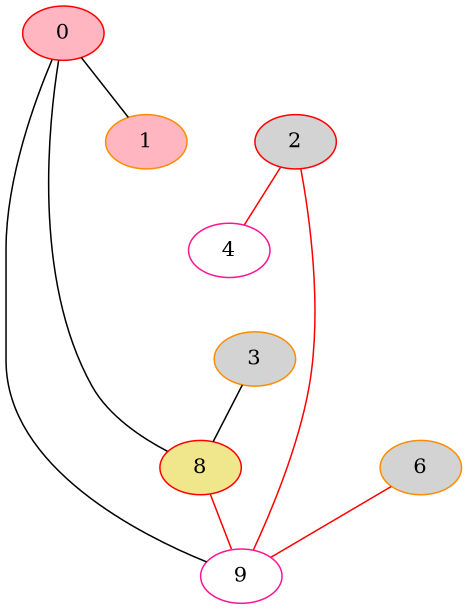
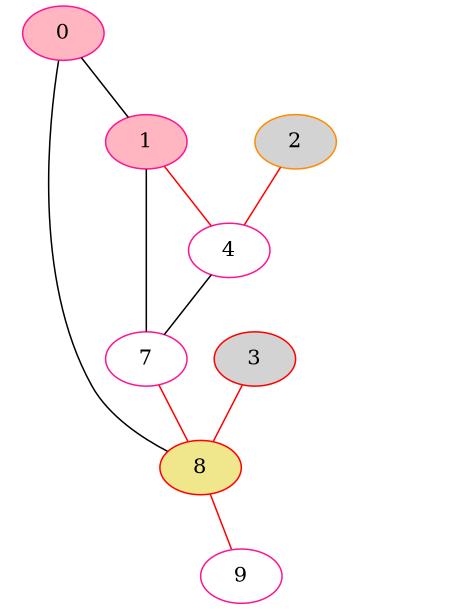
(63, 33) -> (63, 33)
(146, 142) -> (146, 142)
(296, 142) -> (296, 142)
none -> (188, 196)
(6, 357) -> none
none -> (146, 359)
(255, 359) -> (255, 359)
(312, 364) -> none
(228, 413) -> (228, 413)
(421, 468) -> none
